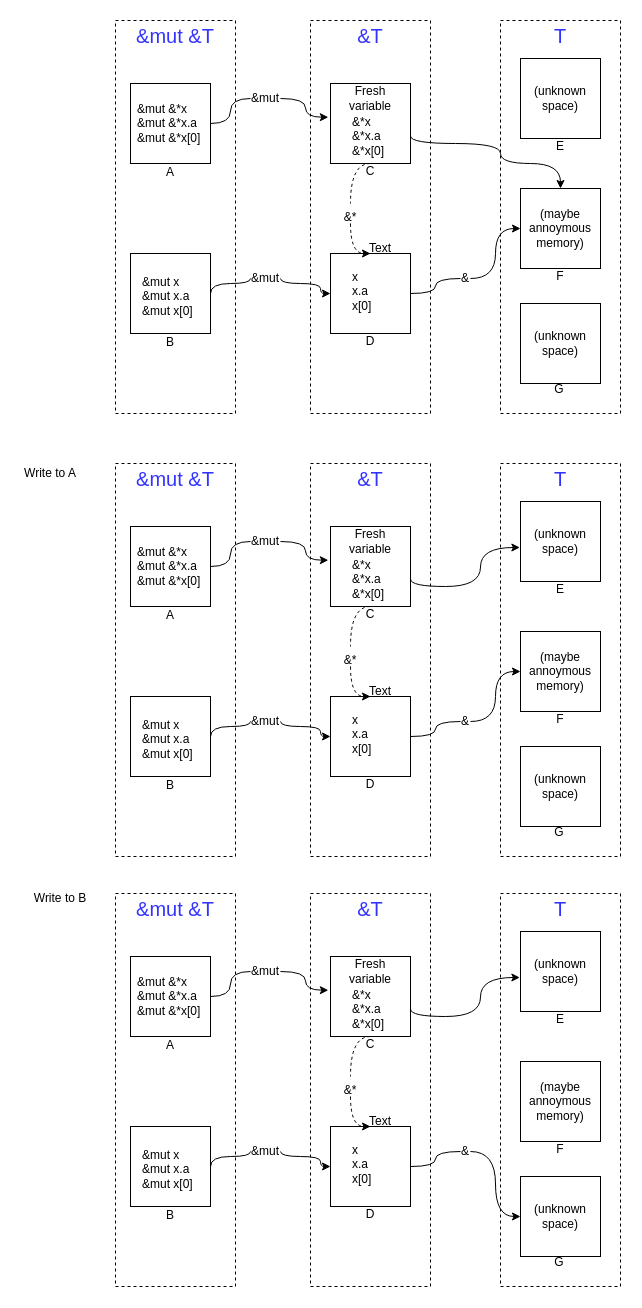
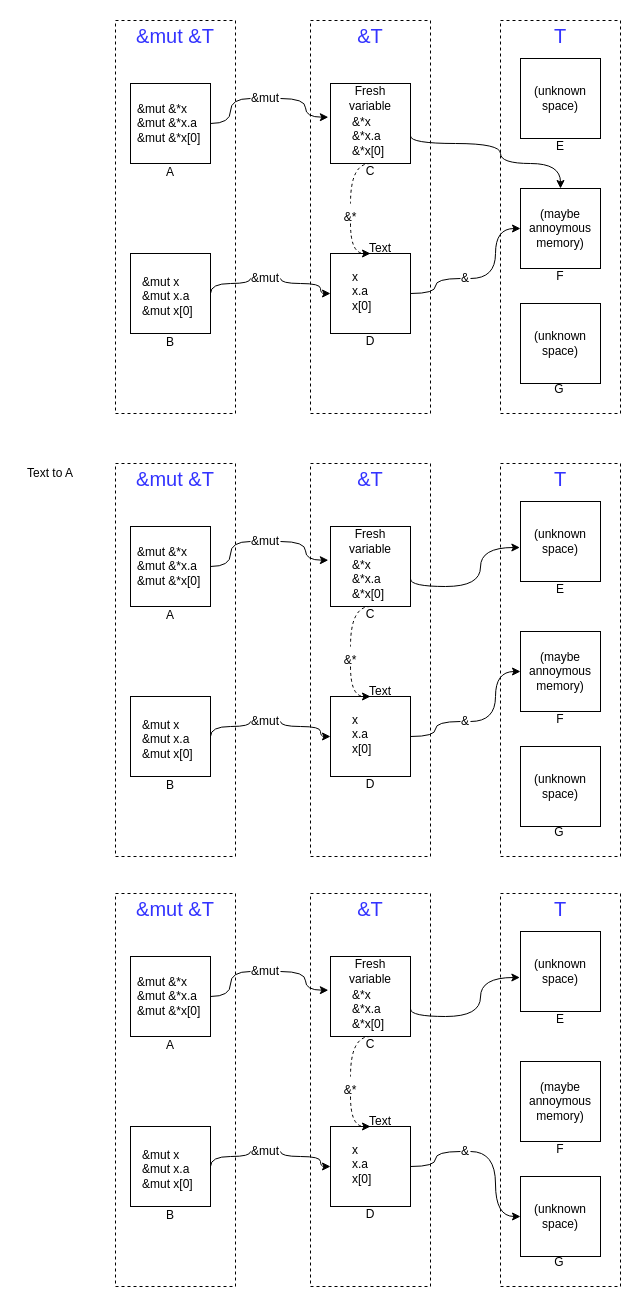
(51, 474) -> (51, 474)
(61, 899) -> none
